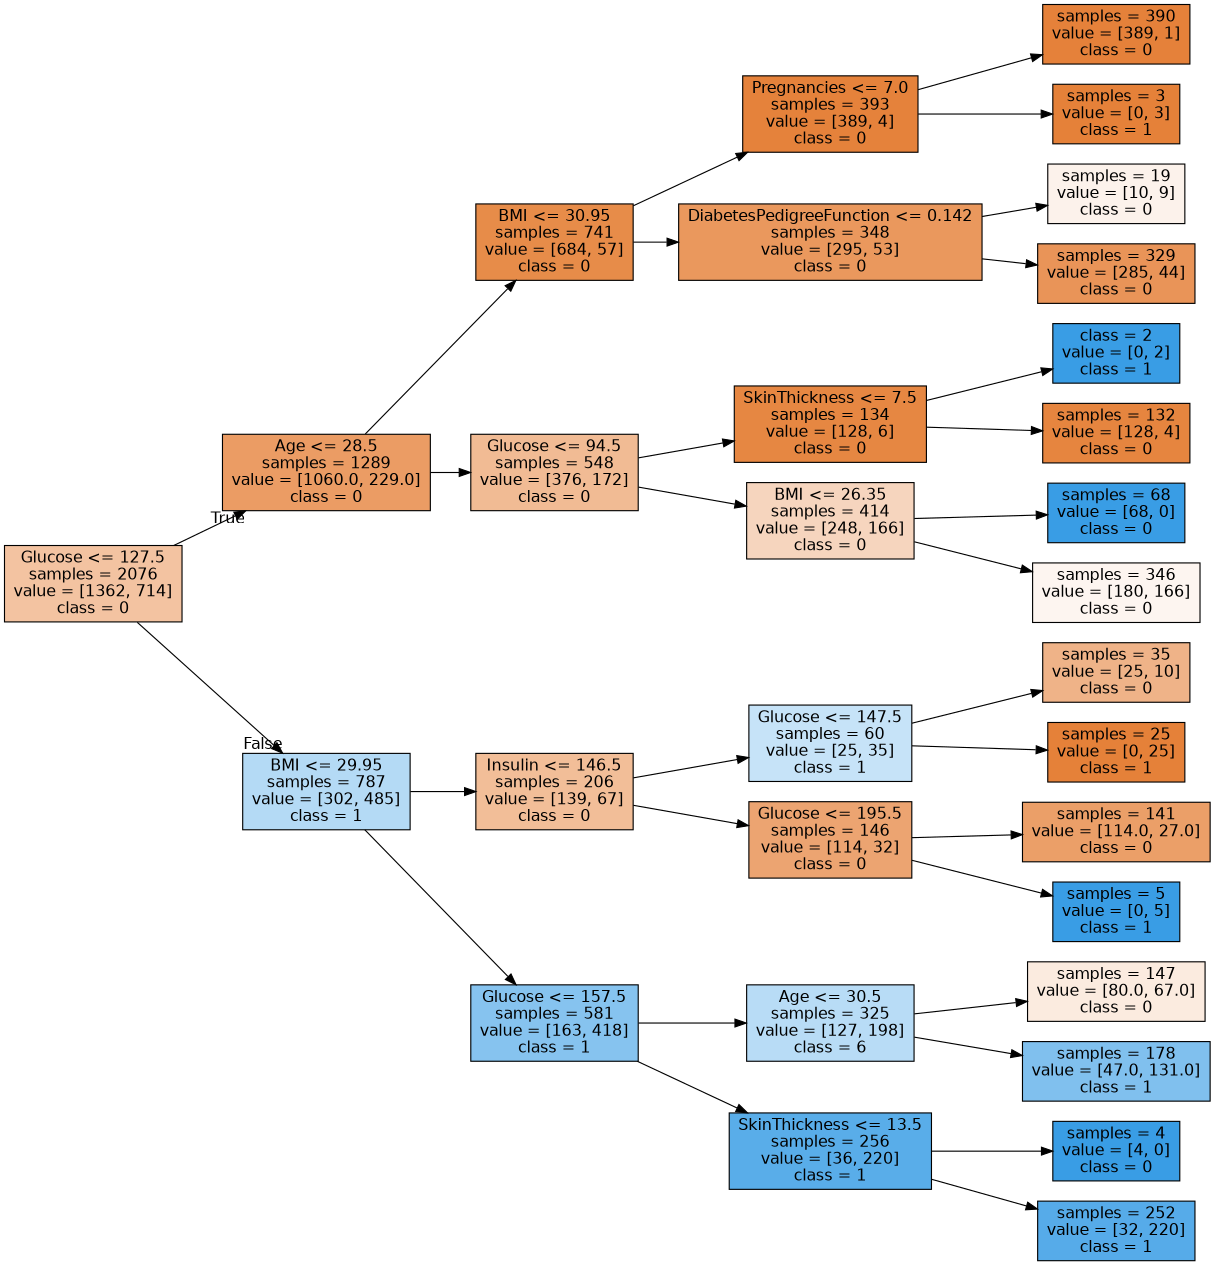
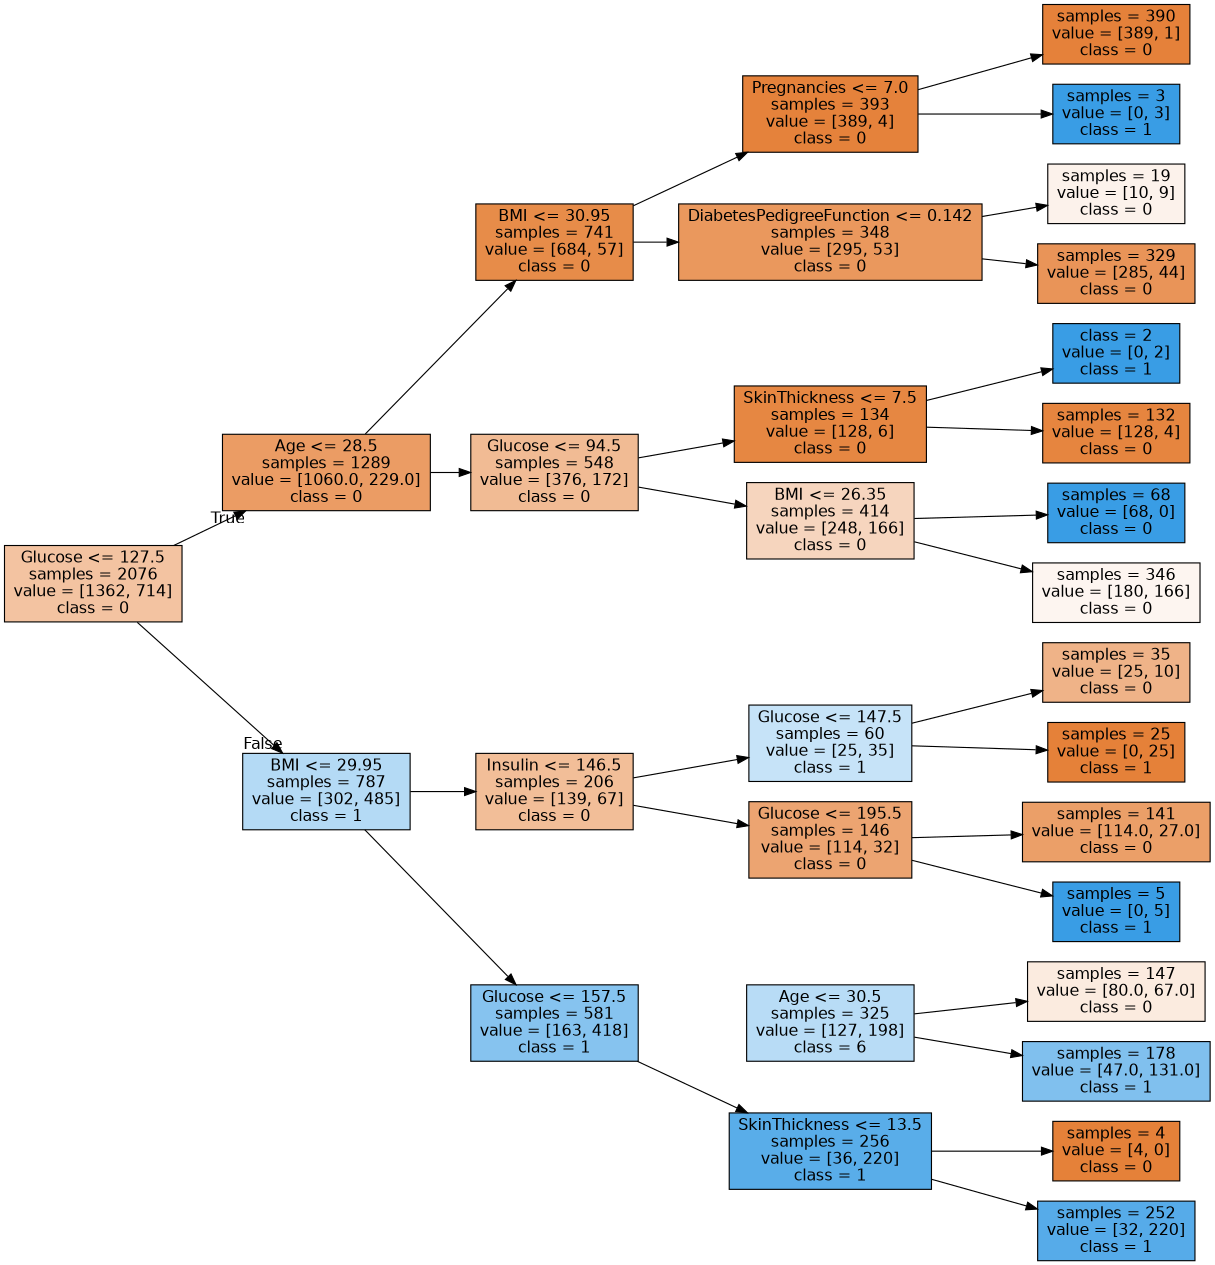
(1116, 114) -> (1116, 114)
(687, 1023) -> none
(1116, 1151) -> (1116, 1151)
